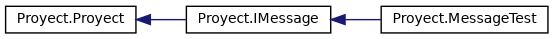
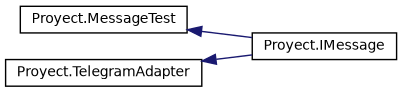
(71, 20) -> (104, 73)
(363, 20) -> (227, 34)
